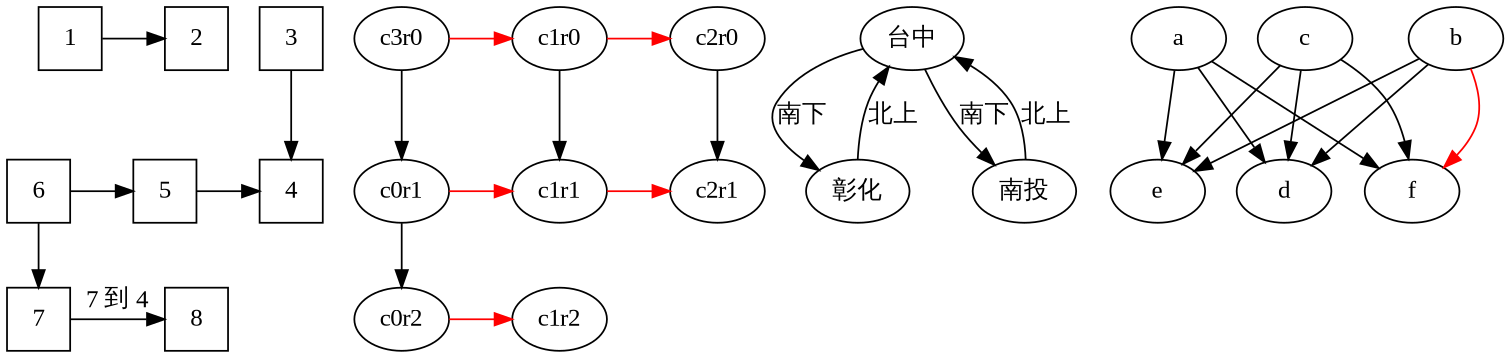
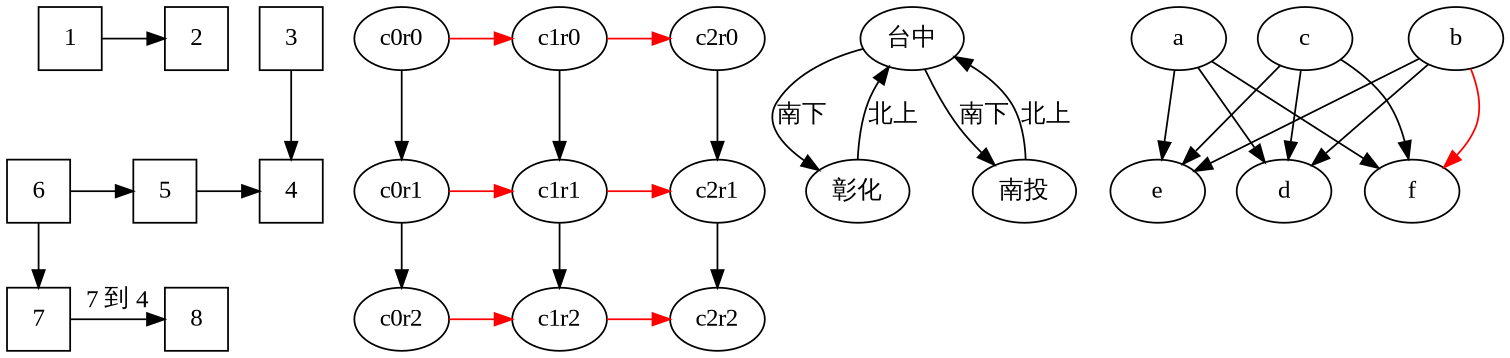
(402, 39) -> (402, 39)
none -> (560, 247)
none -> (717, 319)
